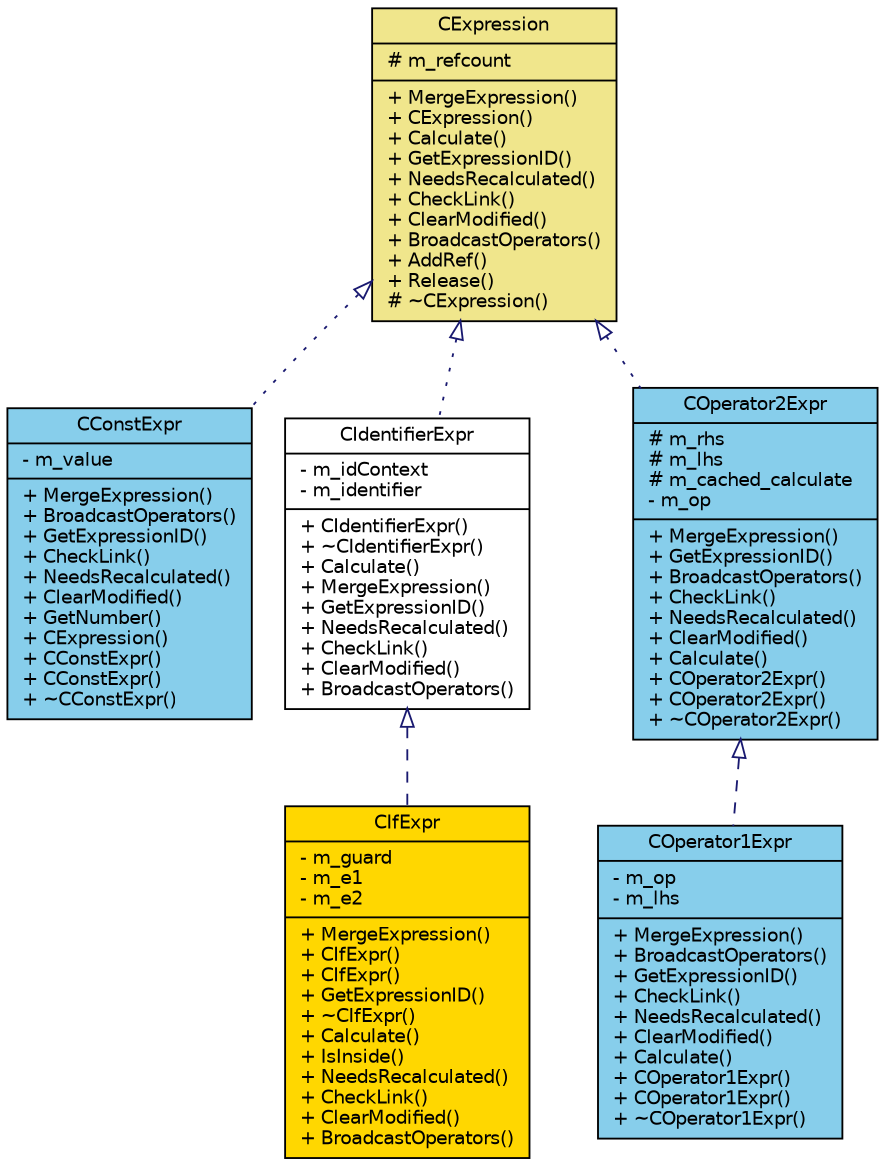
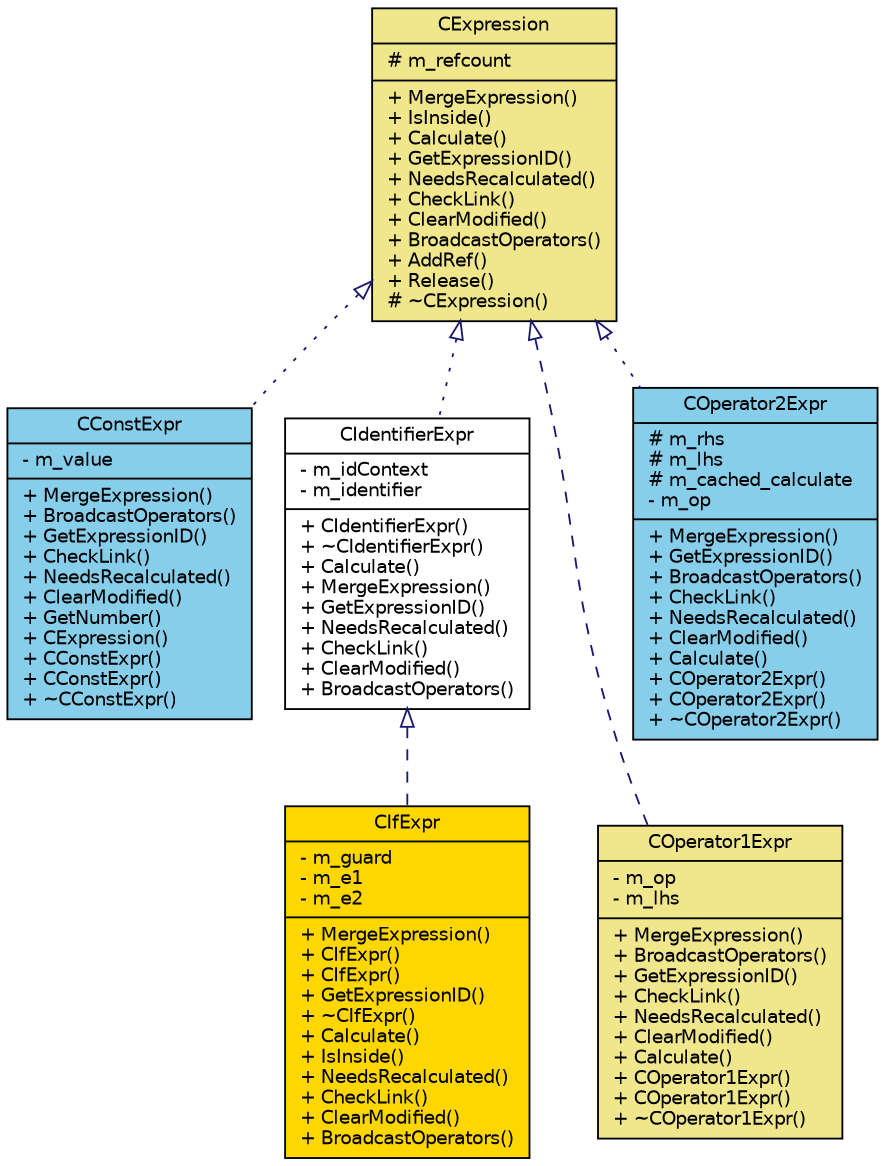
(460, 118) -> (440, 118)
(736, 792) -> (580, 586)
(720, 982) -> (720, 982)
